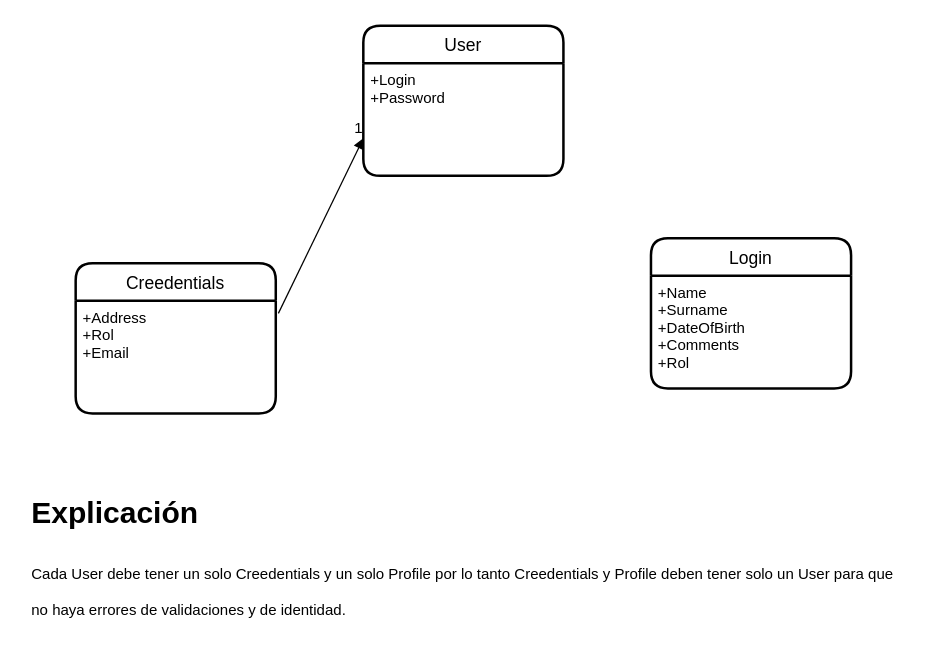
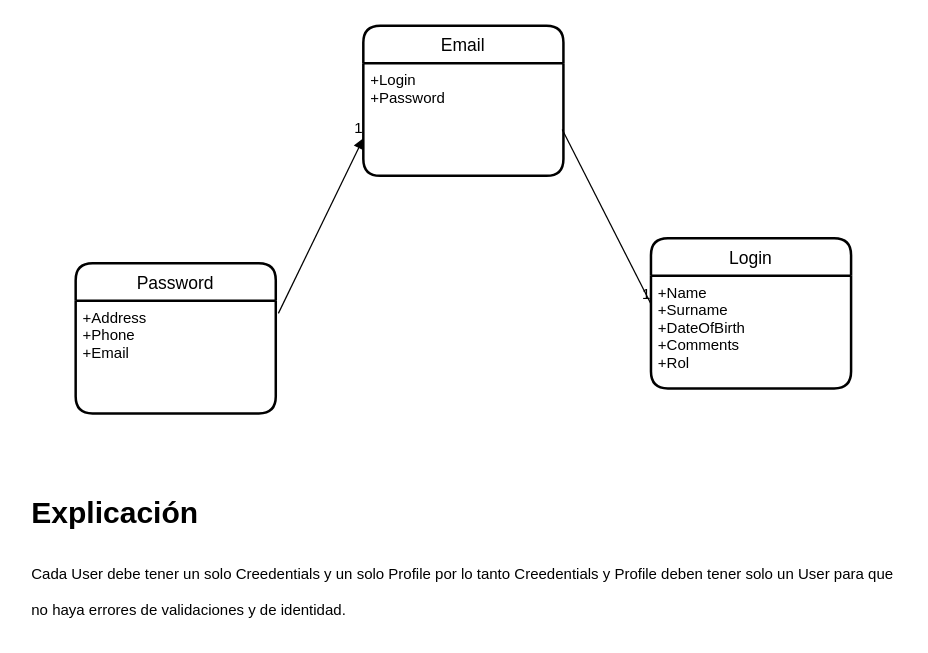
(463, 45) -> (463, 45)
none -> (607, 217)
(175, 283) -> (175, 283)
(116, 318) -> (116, 318)
